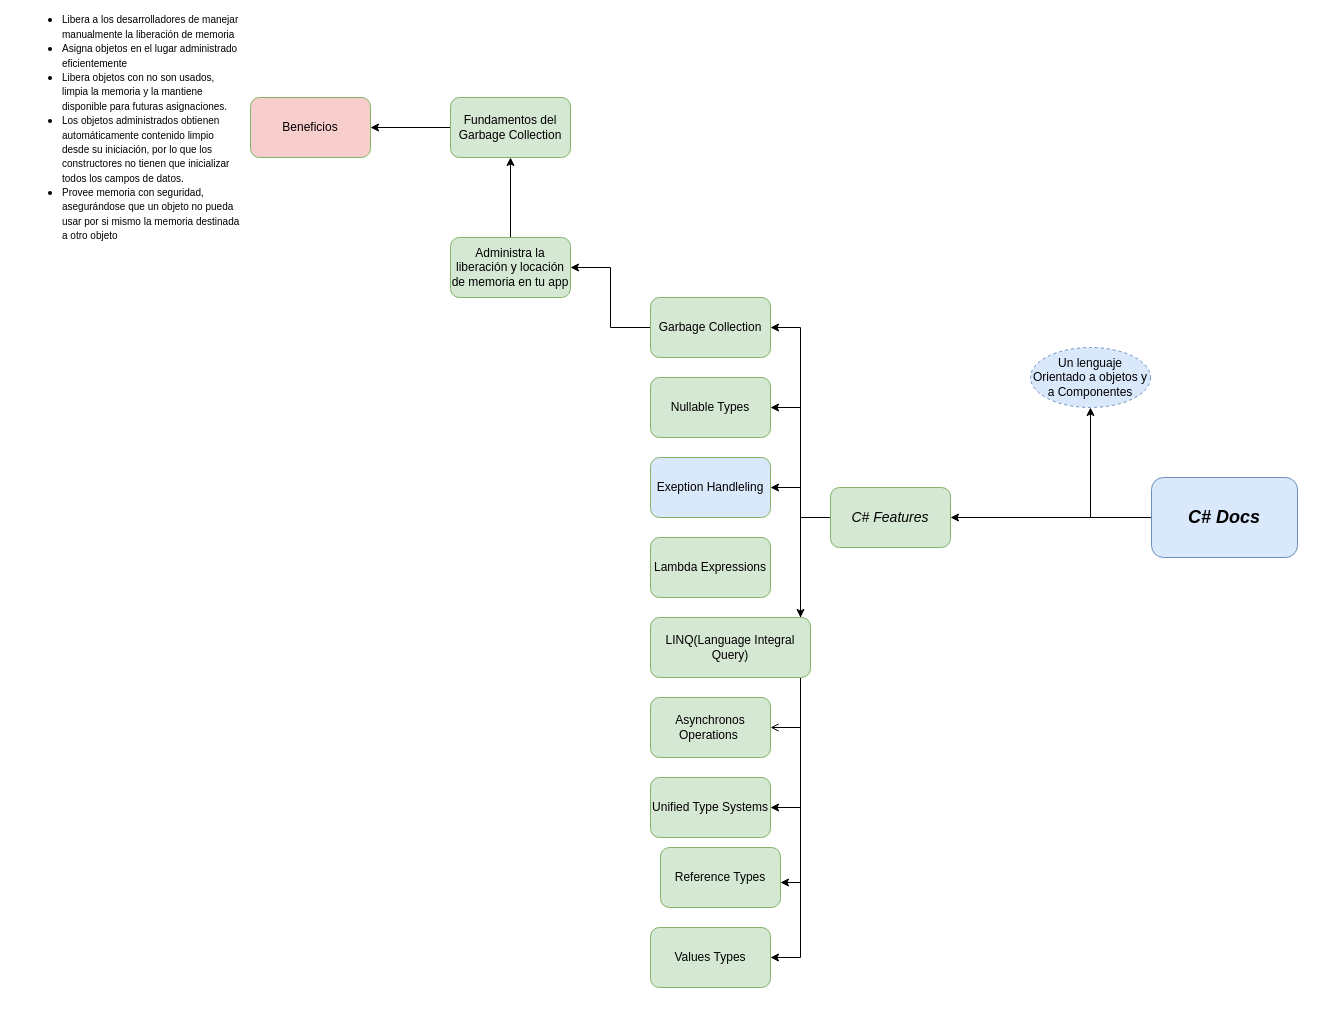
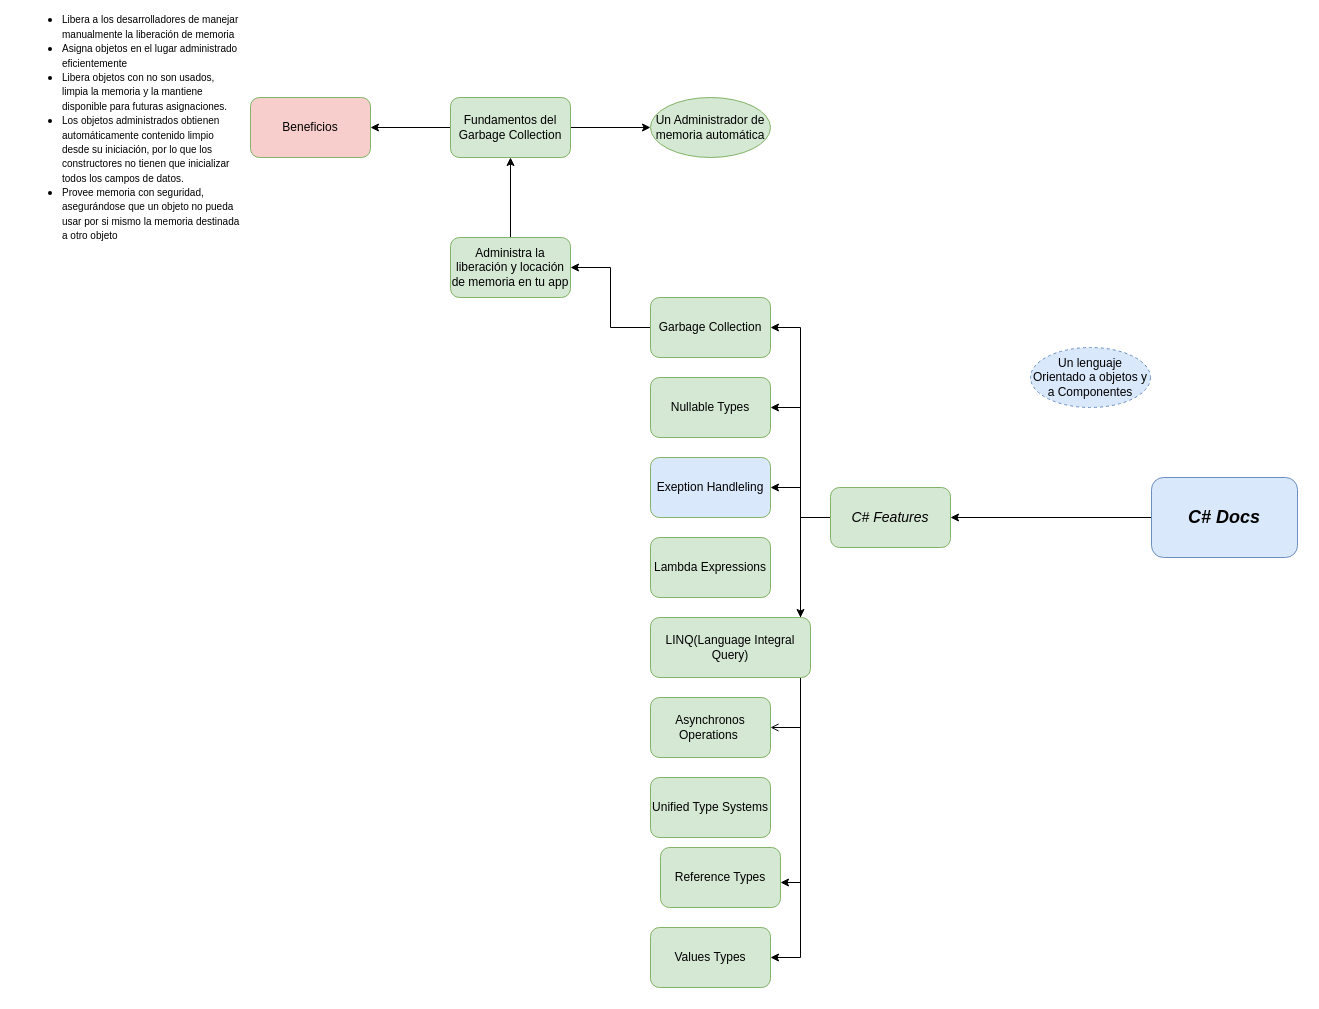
none -> (607, 128)
none -> (711, 128)
(1091, 465) -> none
(788, 808) -> none
